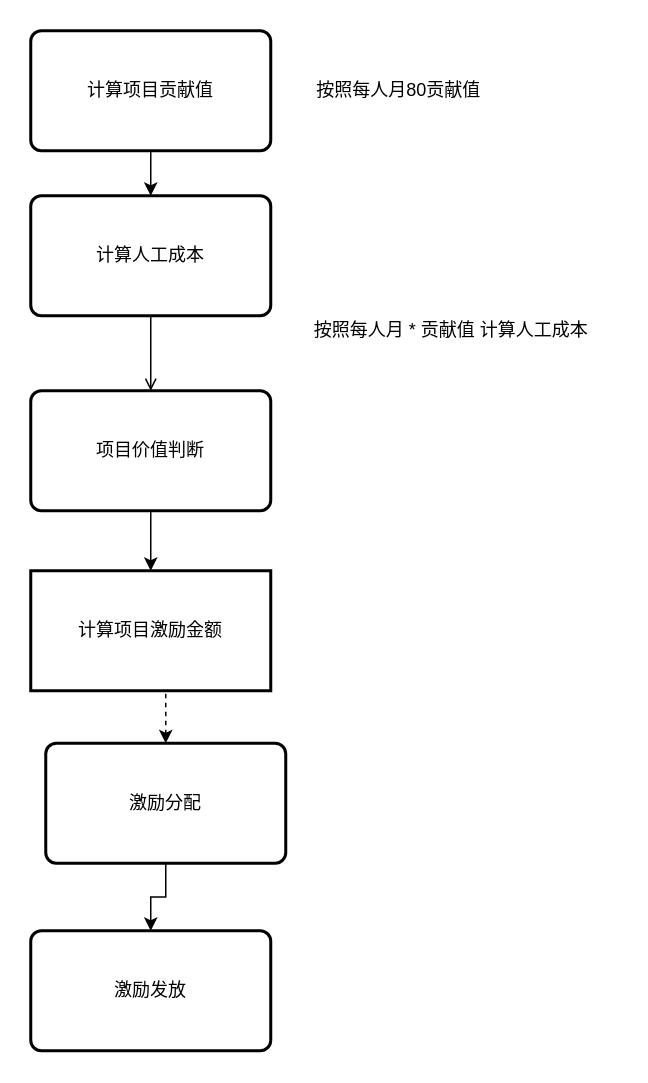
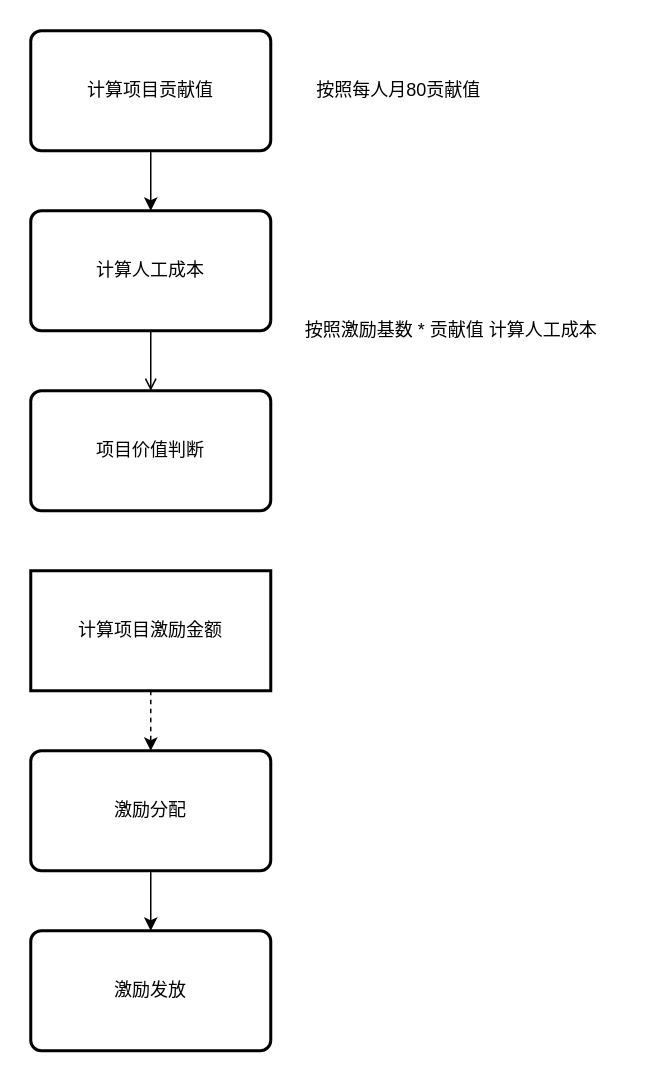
(151, 256) -> (151, 271)
(452, 331) -> (452, 331)
(151, 536) -> none
(166, 803) -> (151, 811)
